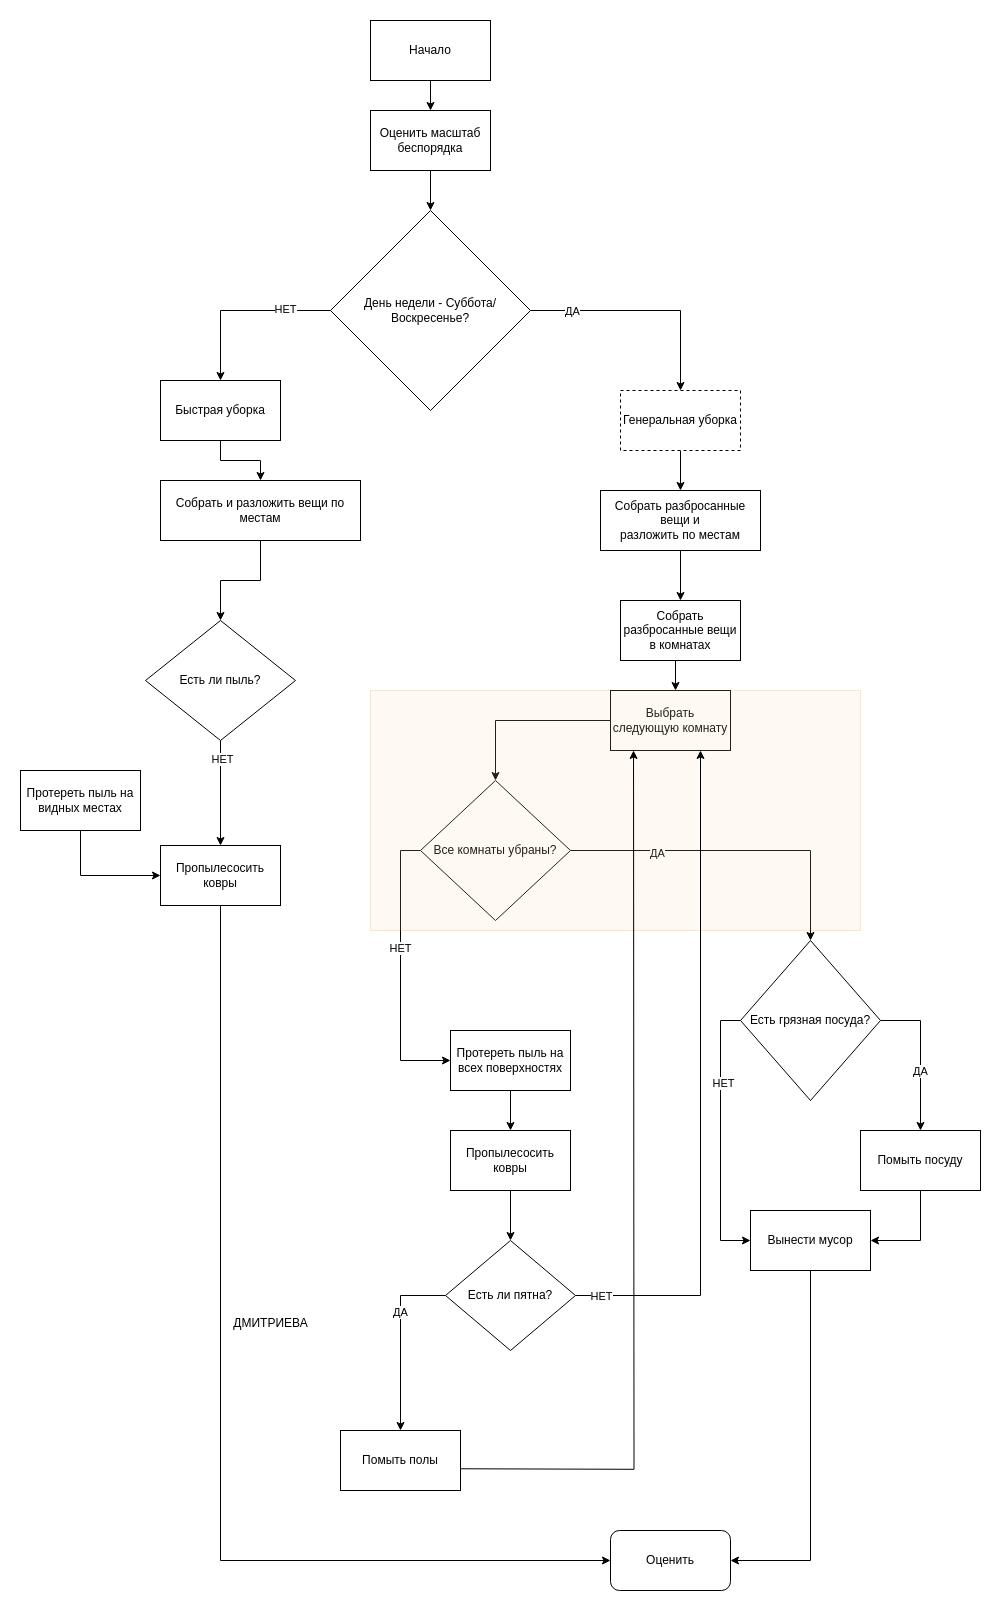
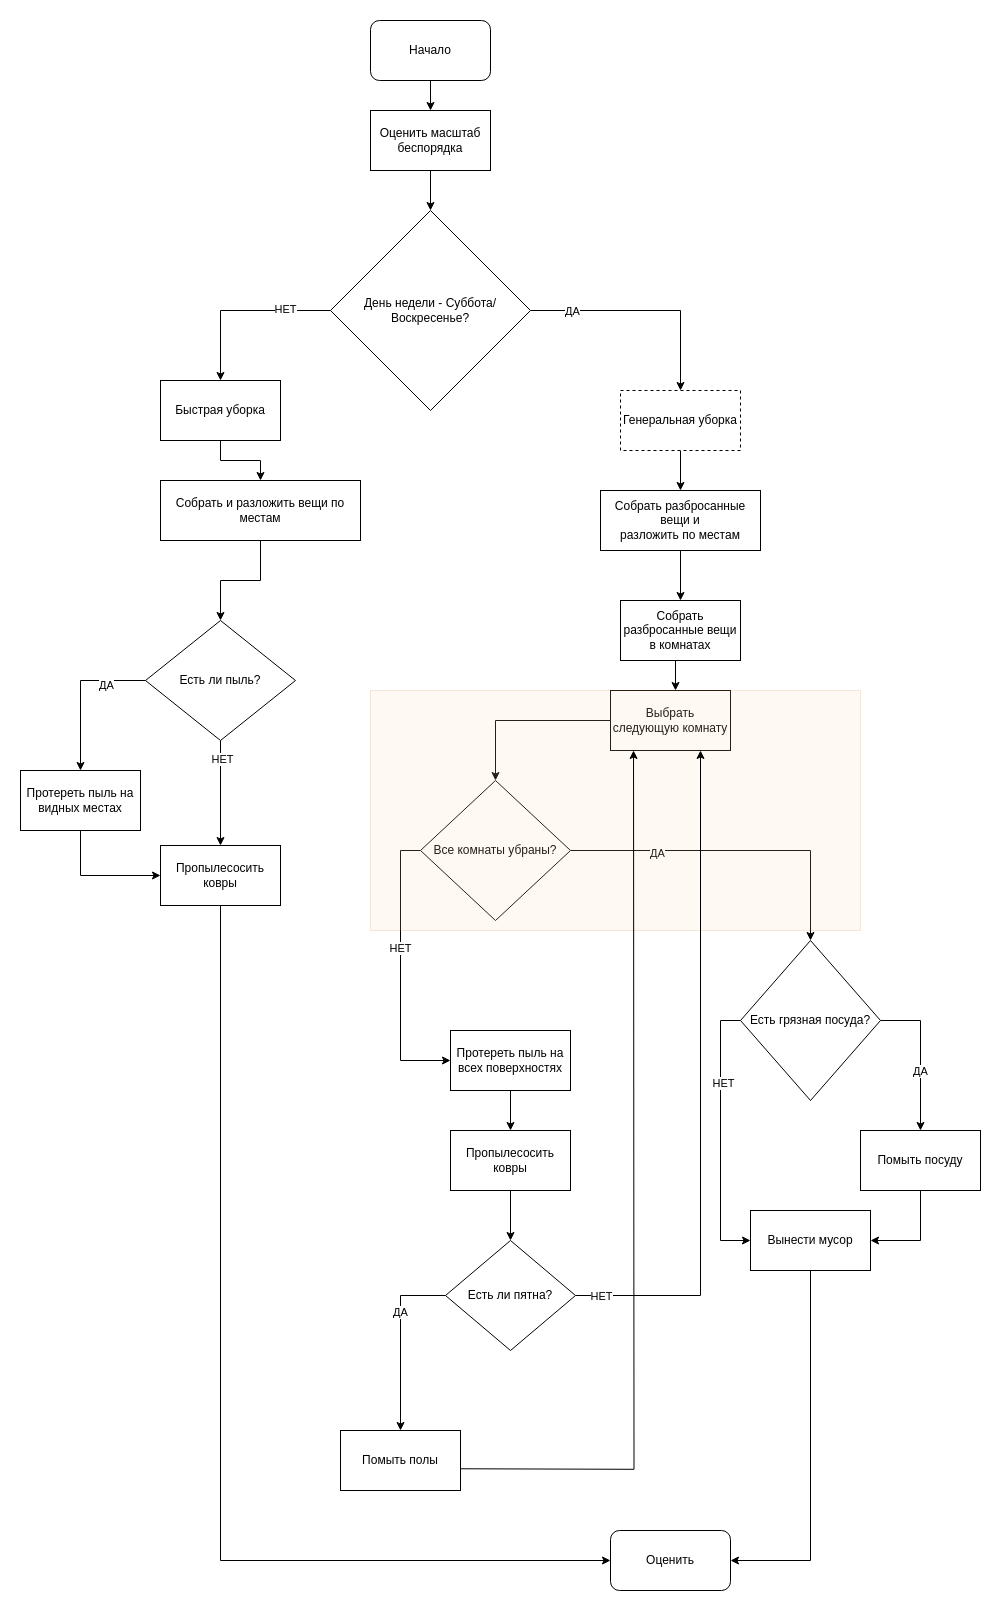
(431, 51) -> (431, 51)
none -> (81, 690)
(271, 1324) -> none
